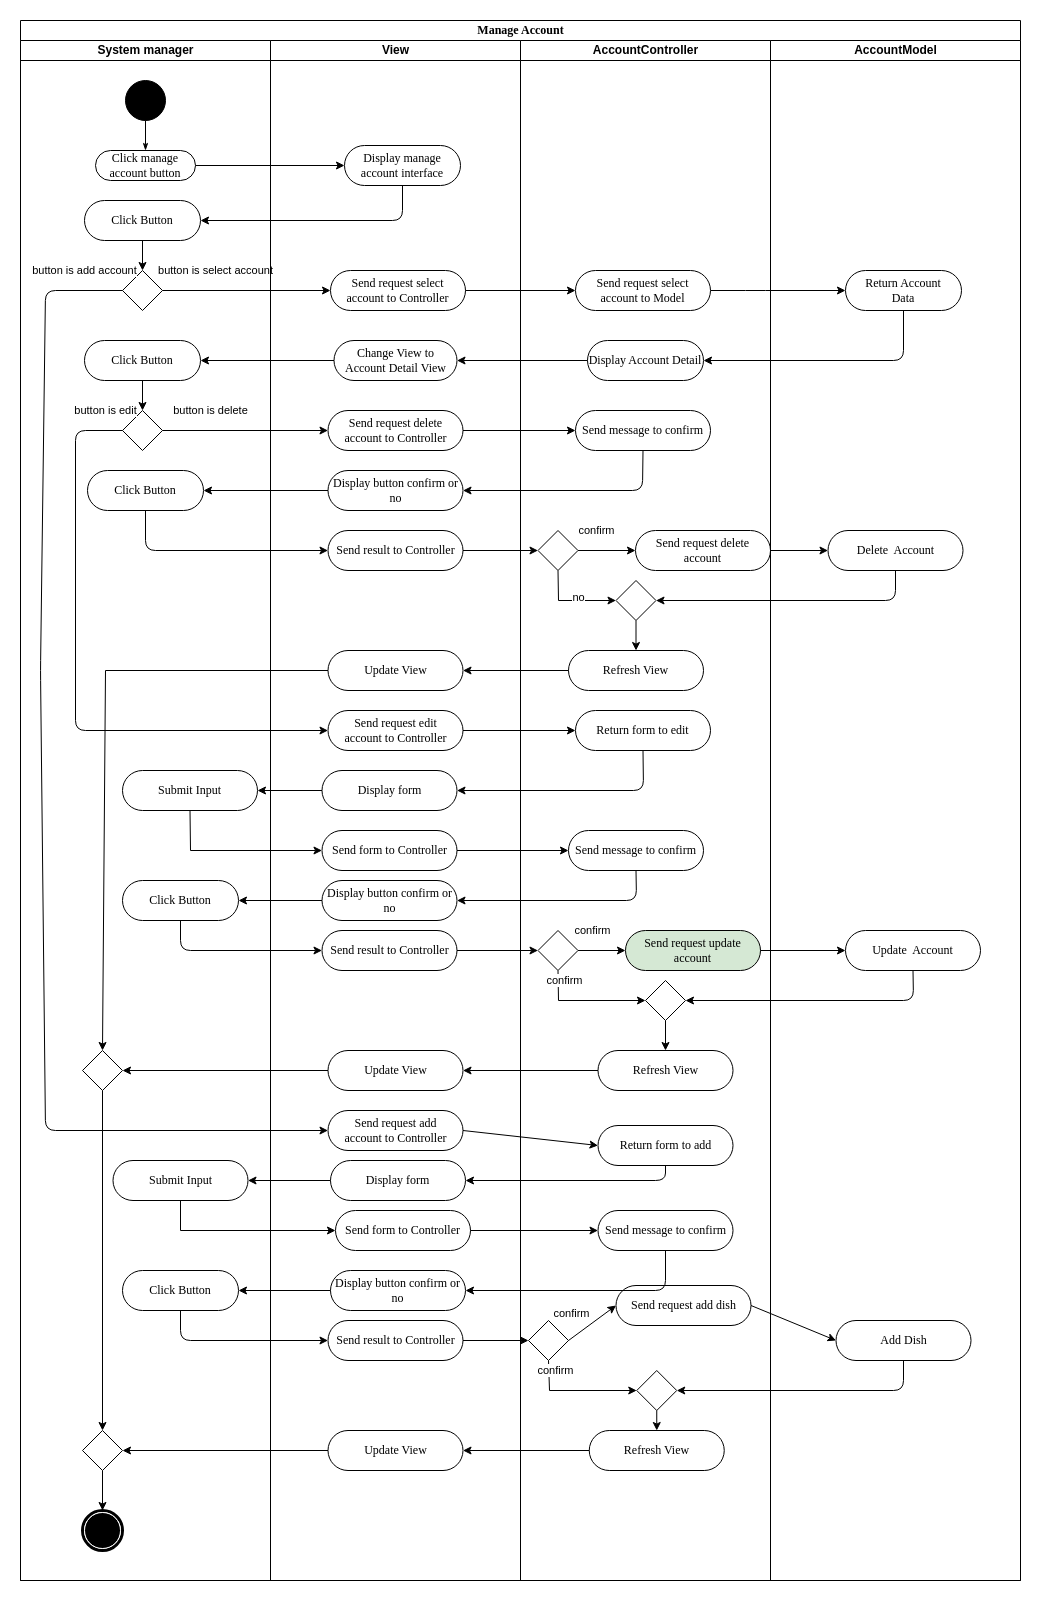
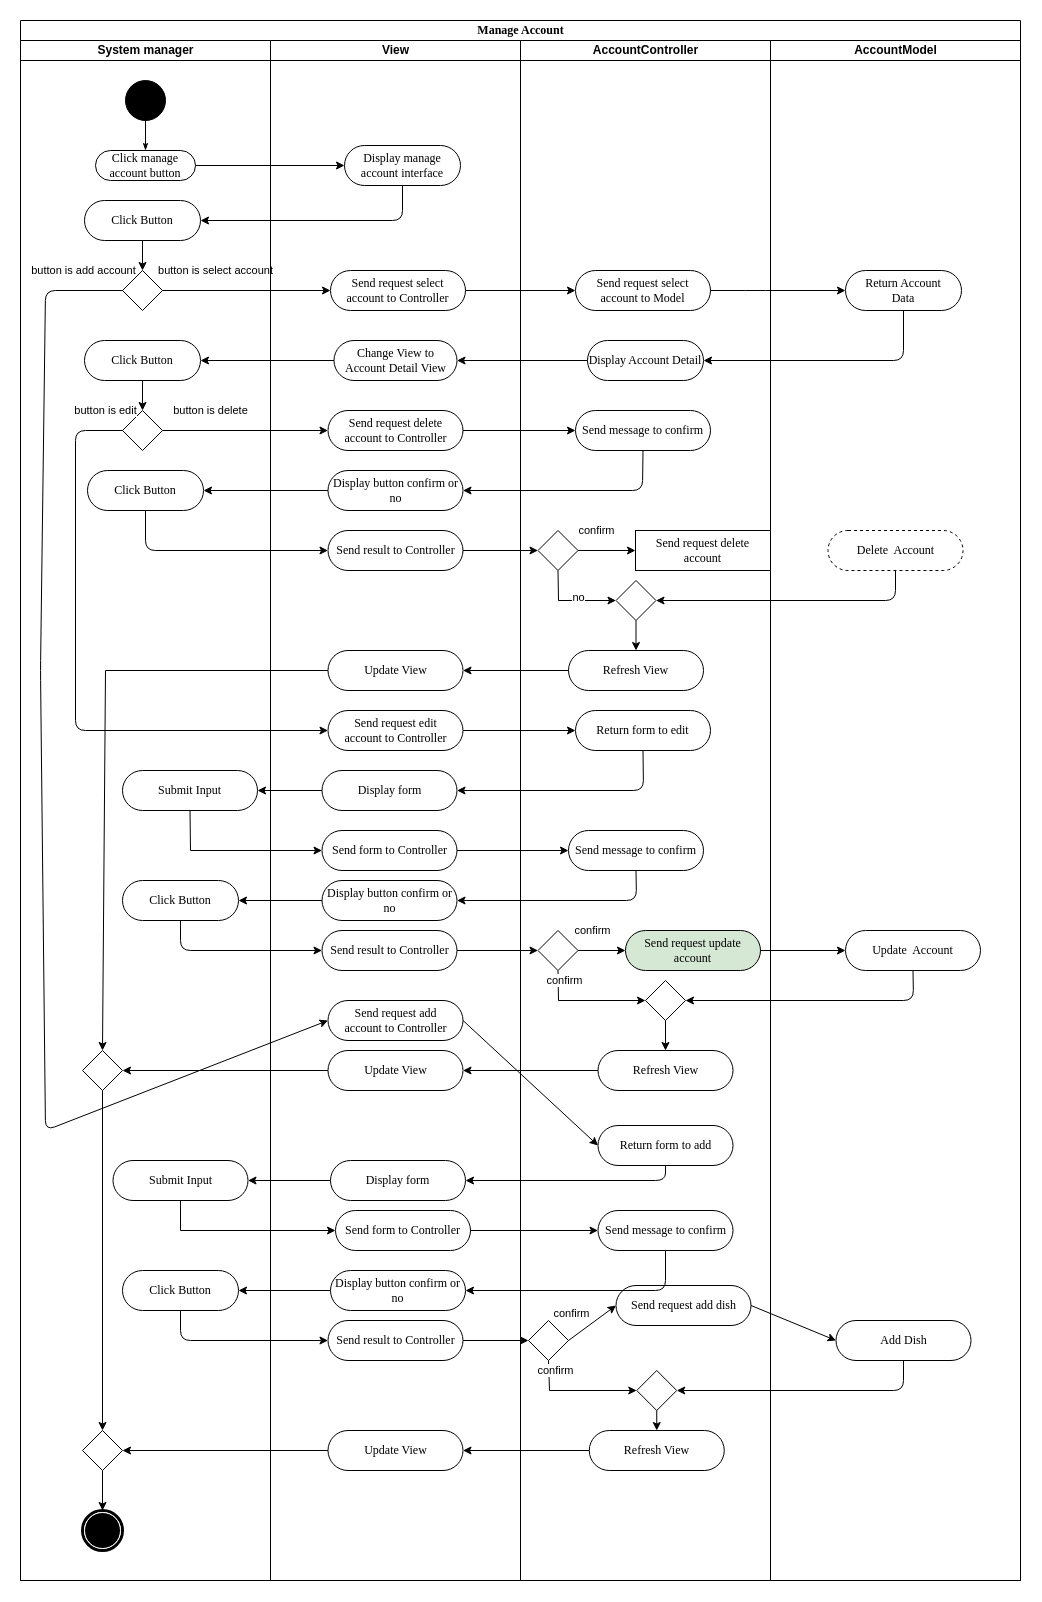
(703, 551) -> (703, 551)
(797, 551) -> none
(896, 551) -> (896, 551)
(396, 1131) -> (396, 1021)
